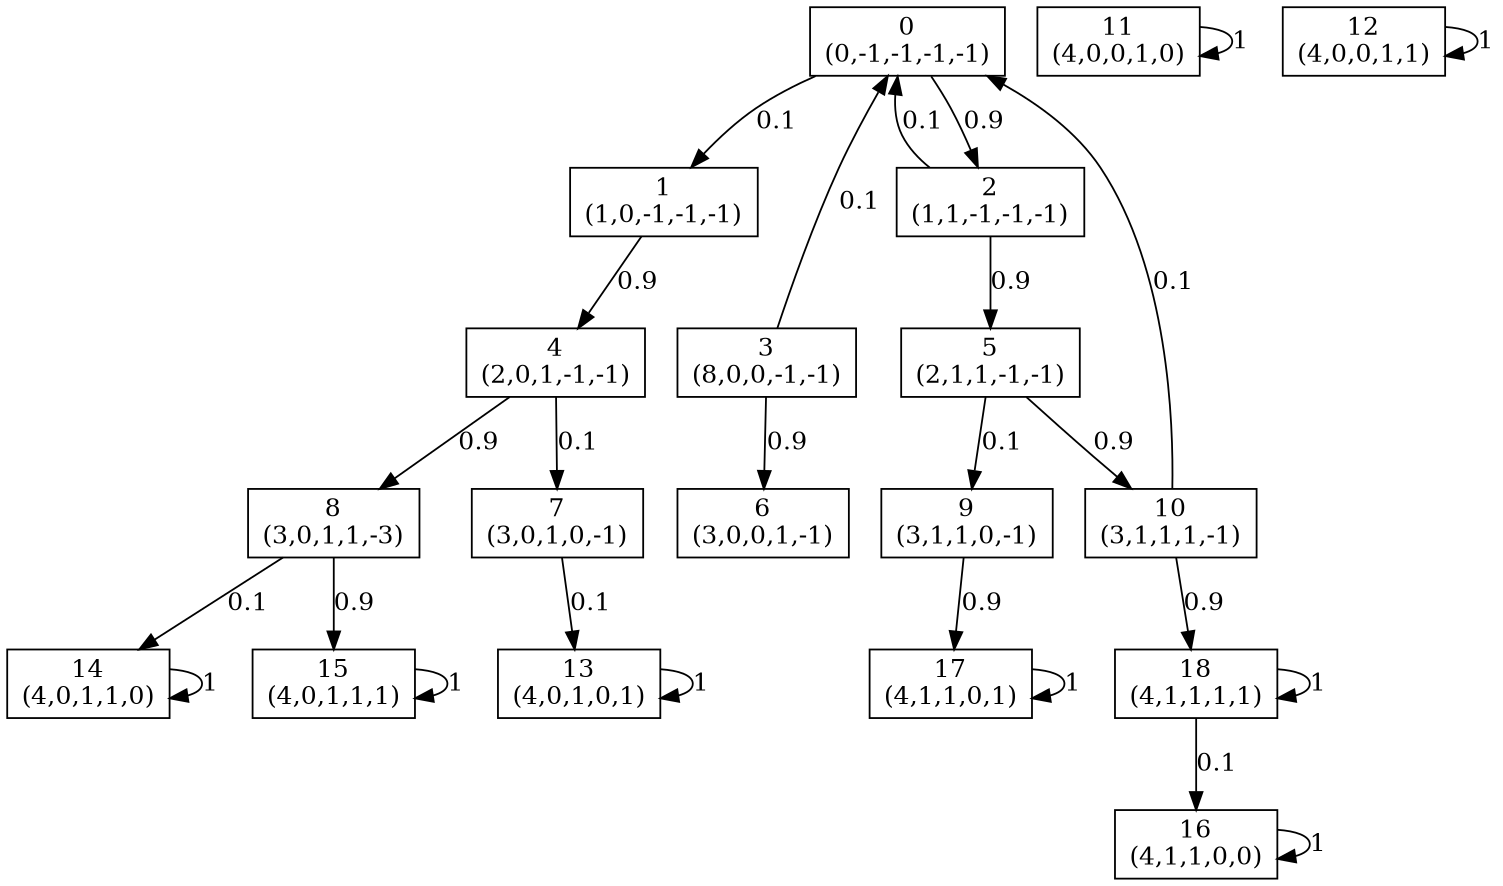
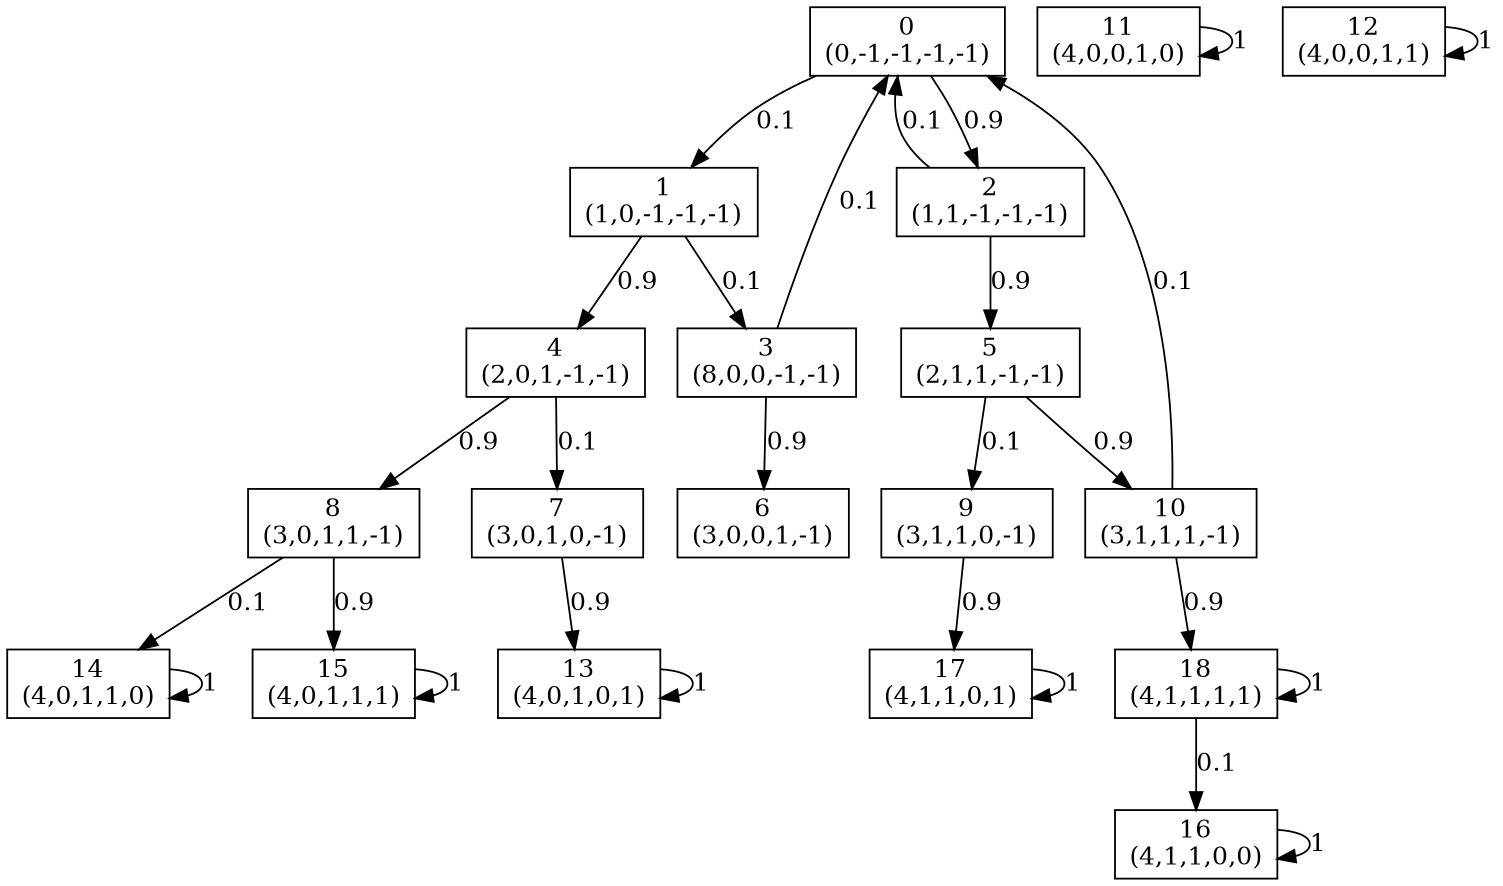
none -> (710, 275)
(334, 523) -> (334, 523)
(591, 603) -> (591, 603)
